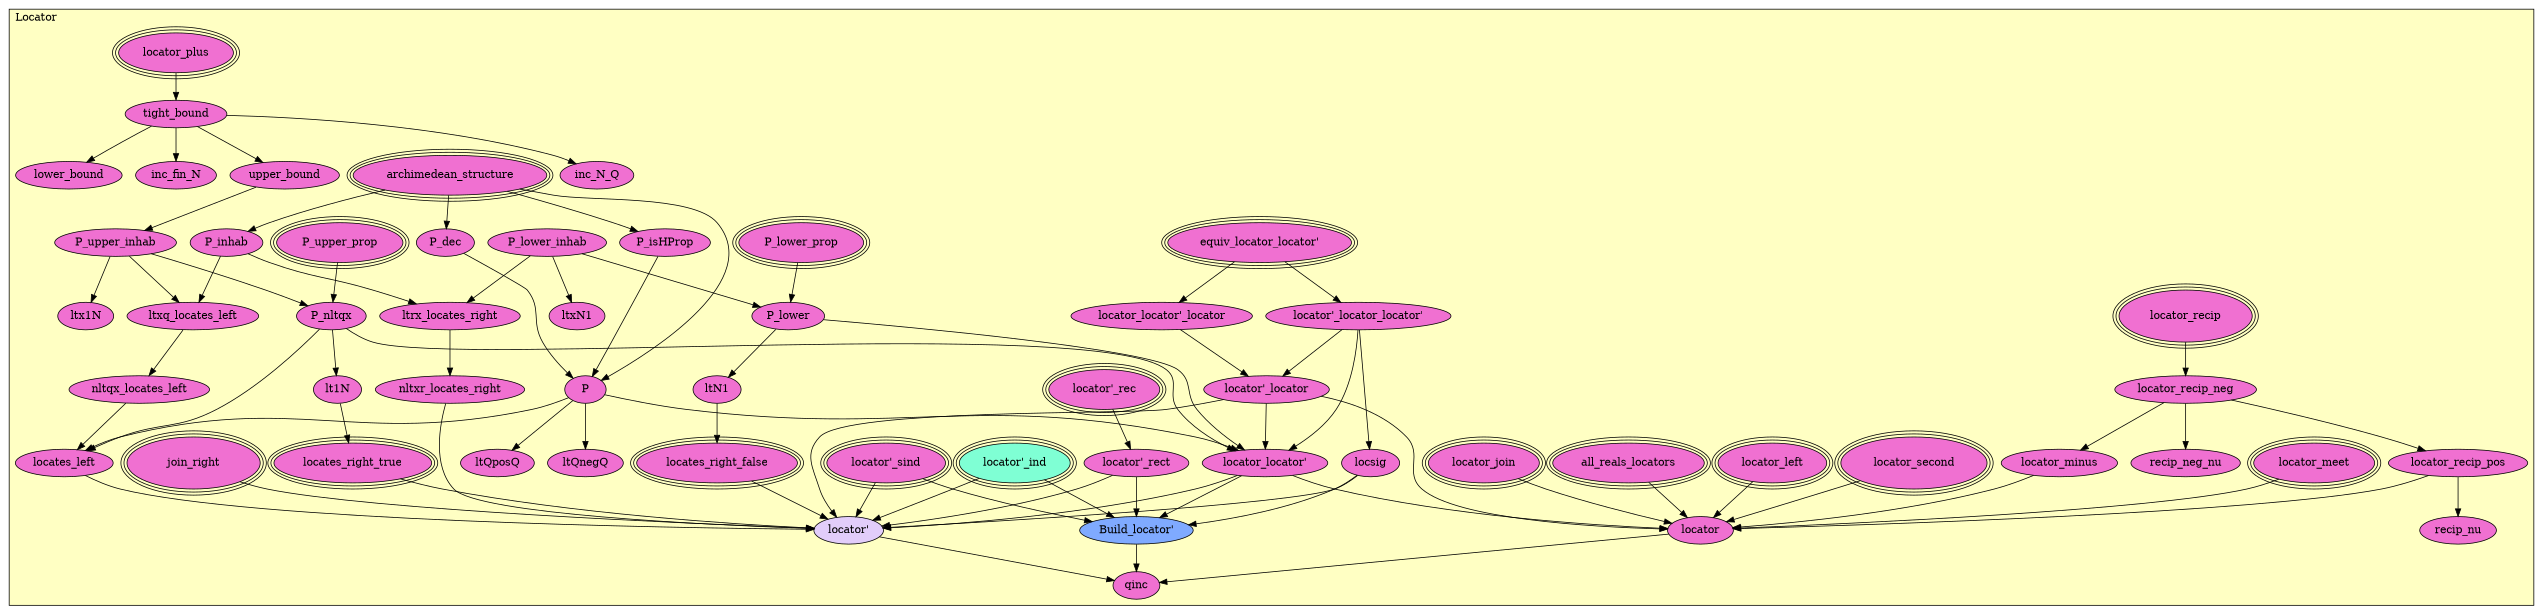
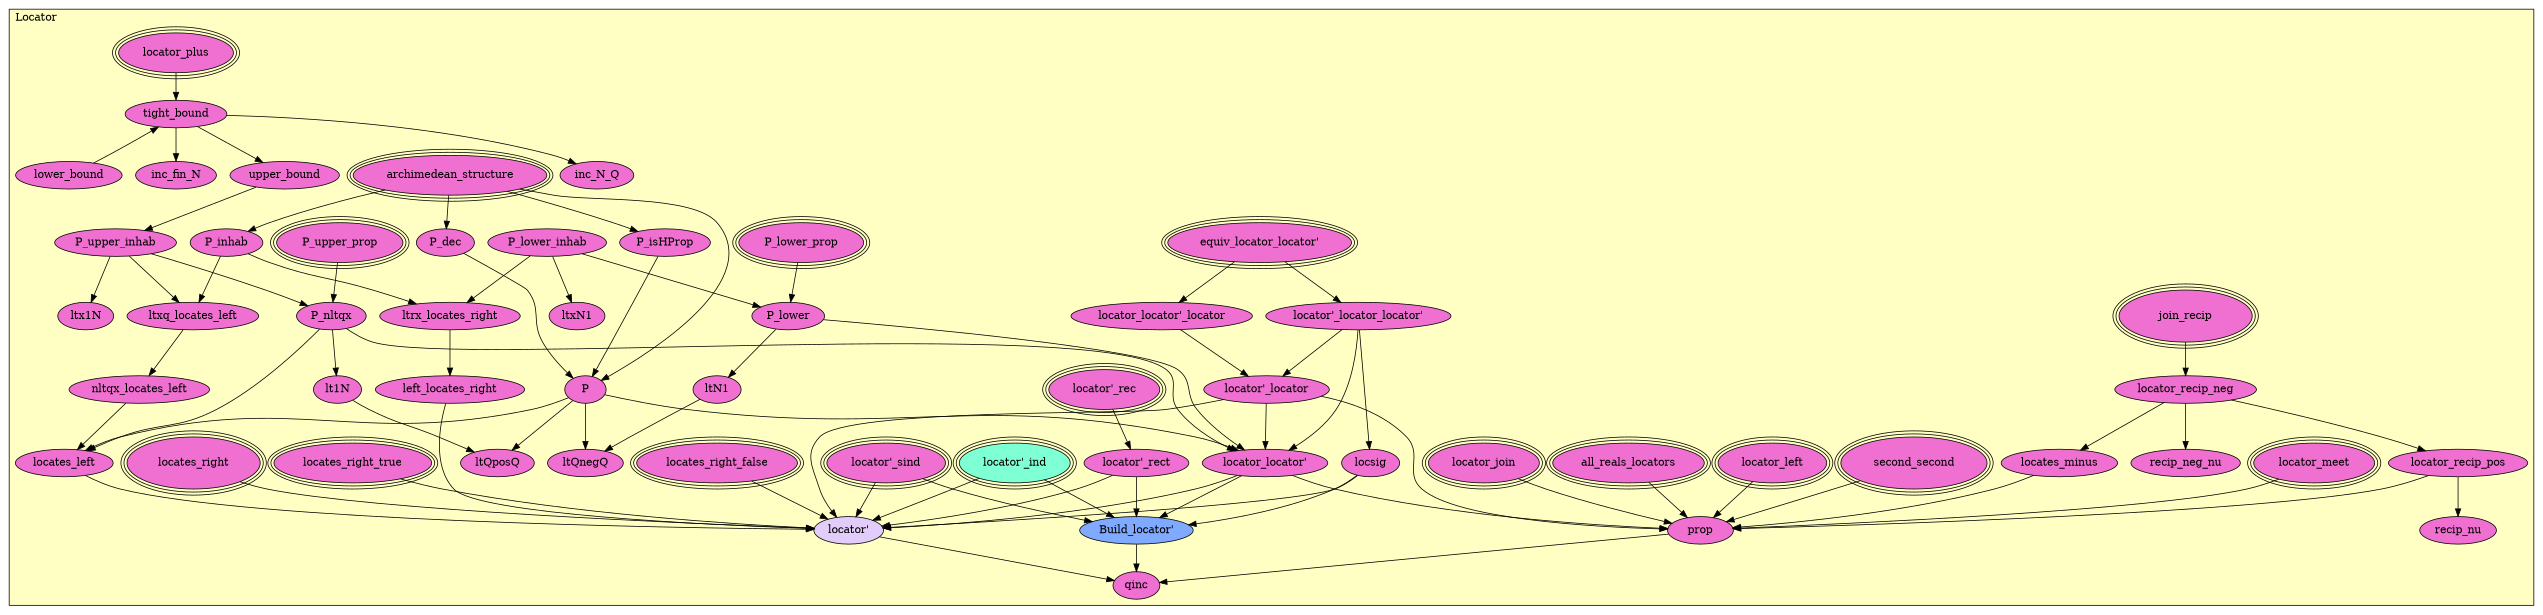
(122, 142) -> (123, 147)
(2186, 316) -> (2186, 316)
(450, 390) -> (450, 390)
(343, 416) -> (415, 428)
(717, 419) -> (656, 423)
(194, 463) -> (194, 463)
(1914, 463) -> (1914, 463)
(2059, 463) -> (2059, 463)
(1700, 530) -> (1700, 530)
